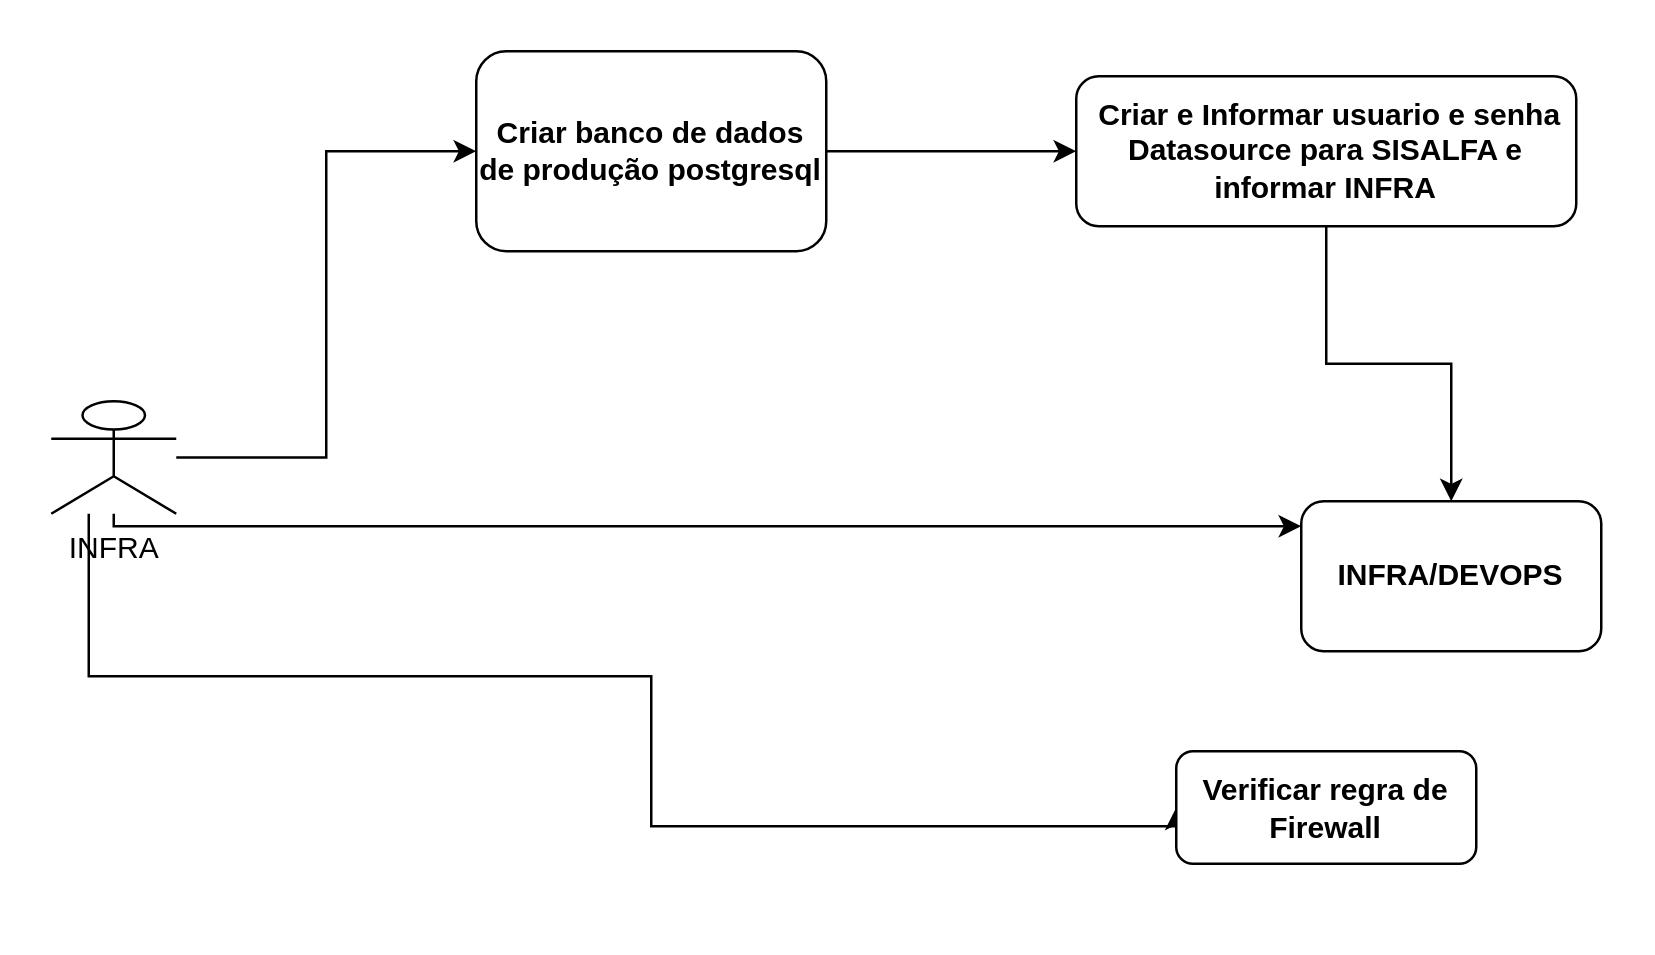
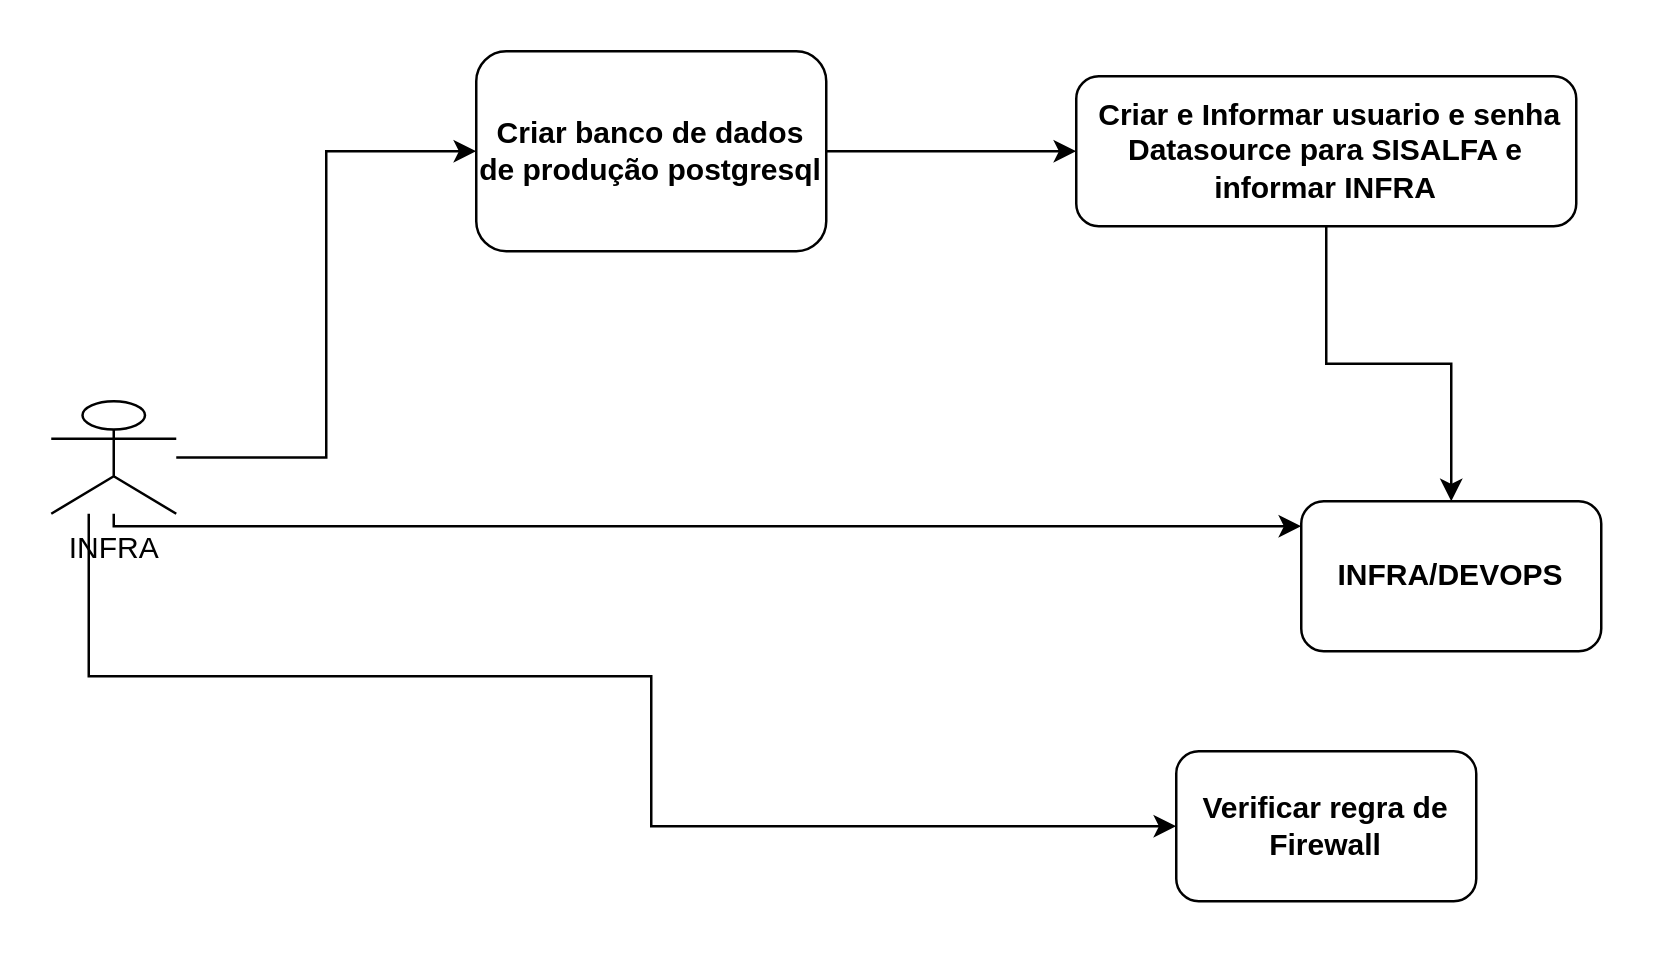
(1326, 808) -> (1326, 826)
